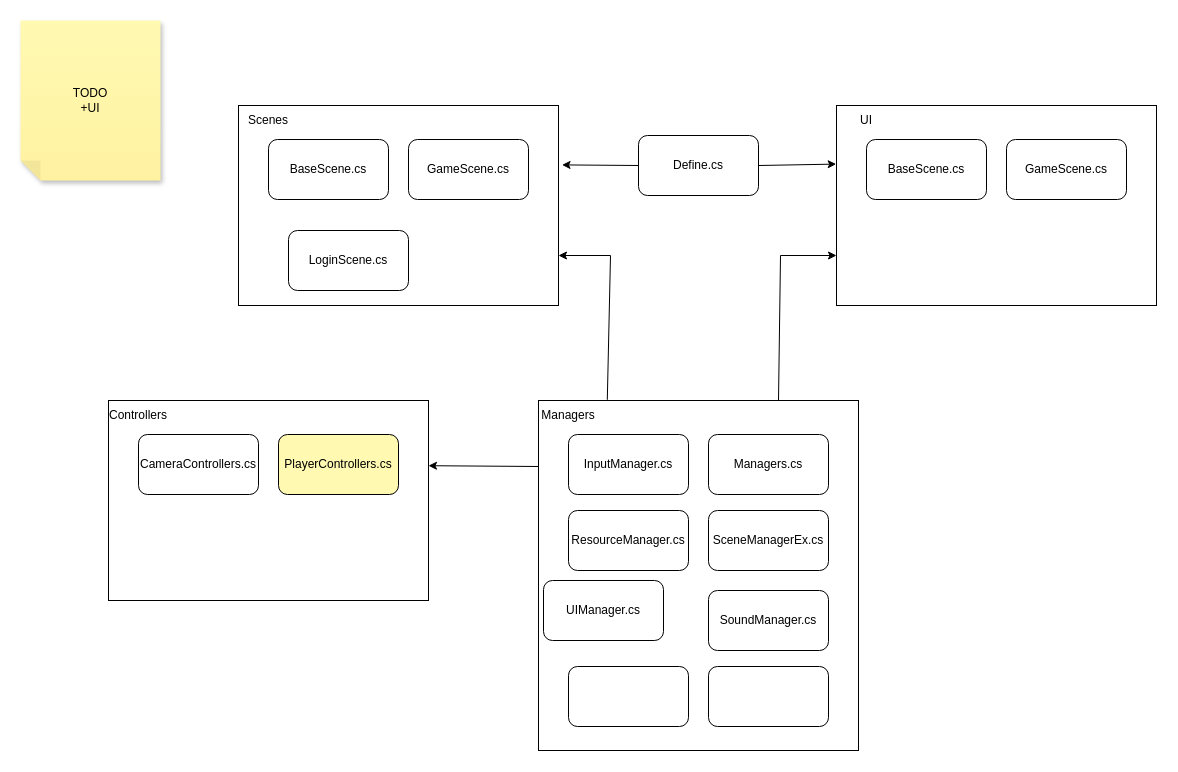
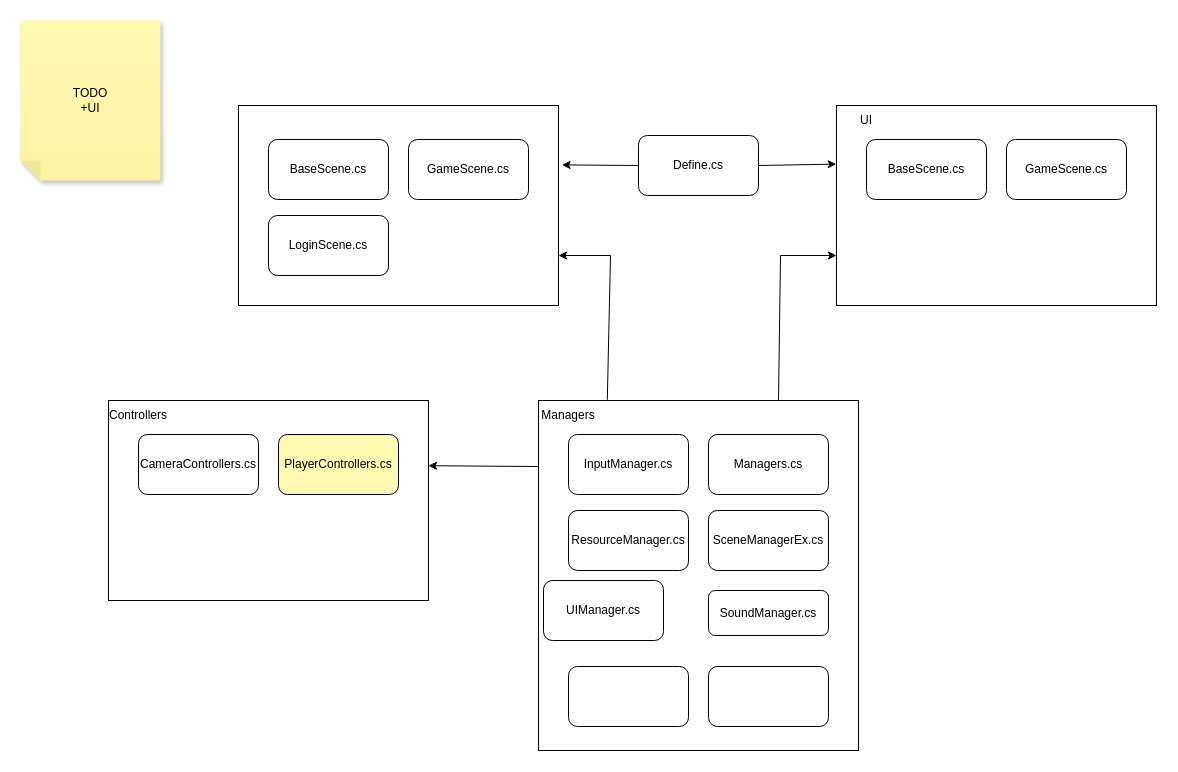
(269, 121) -> none
(349, 261) -> (329, 246)
(769, 621) -> (769, 613)
